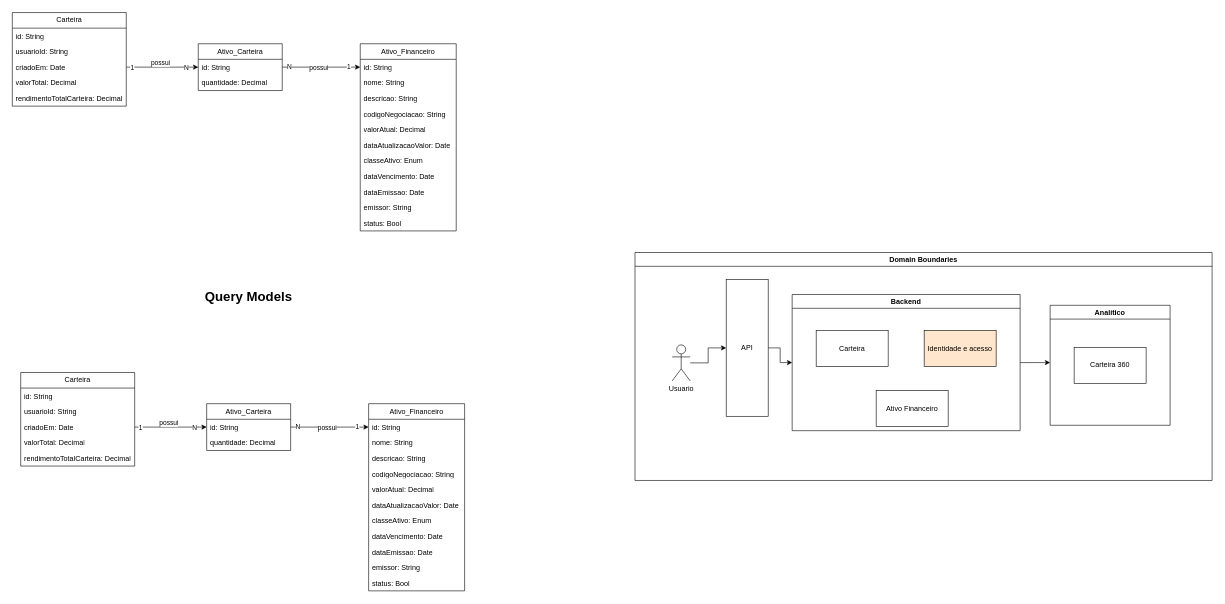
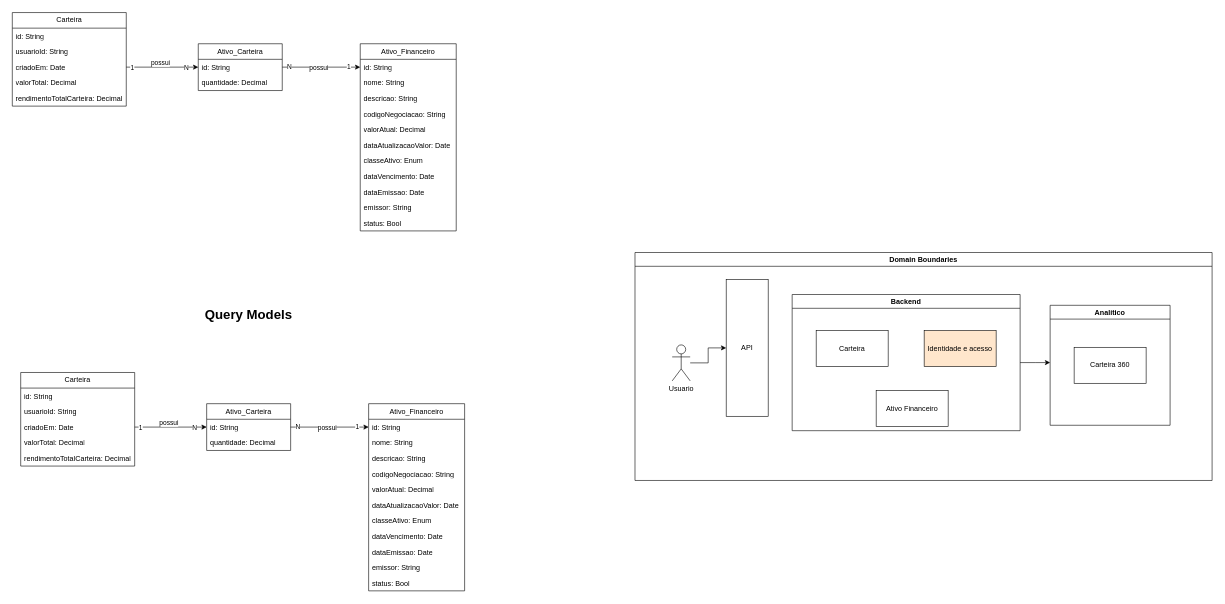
(249, 297) -> (249, 315)
(783, 362) -> none
